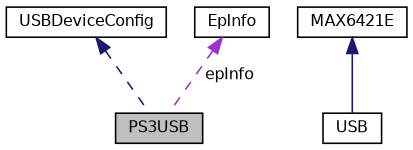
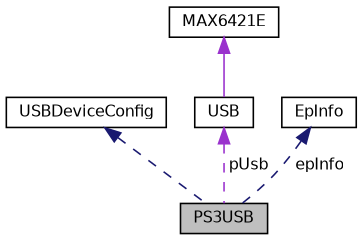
(191, 82) -> (274, 175)
(352, 83) -> (224, 75)
none -> (224, 174)
